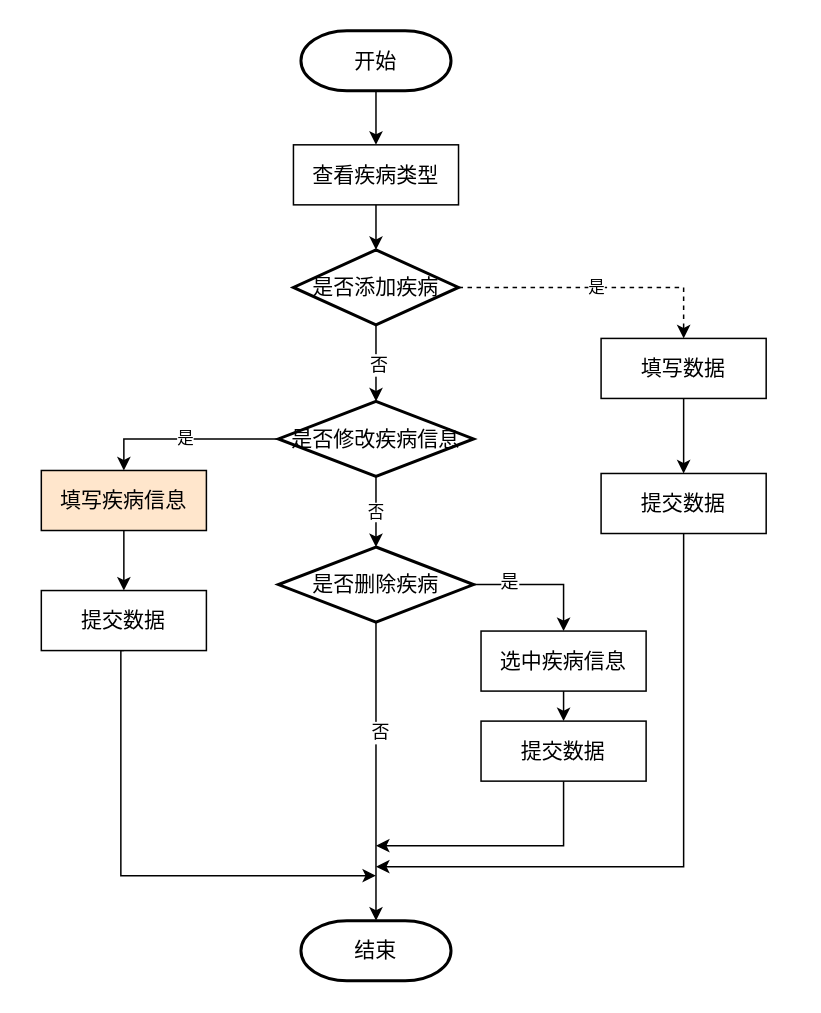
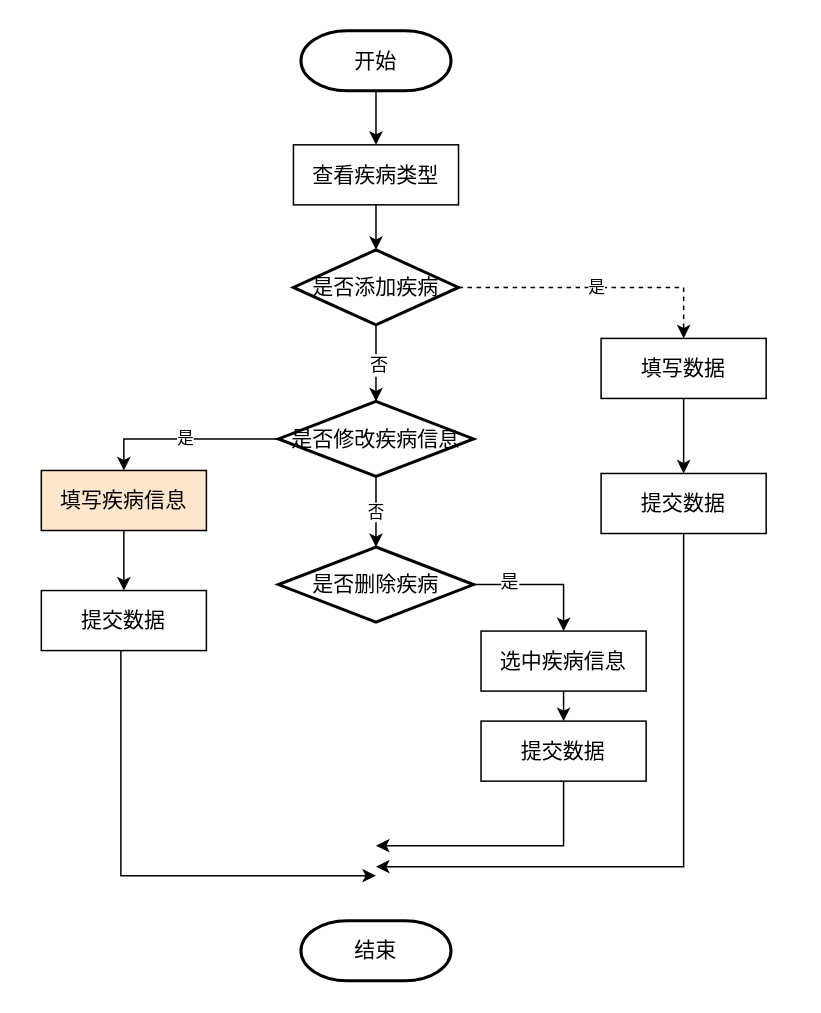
(376, 766) -> none
